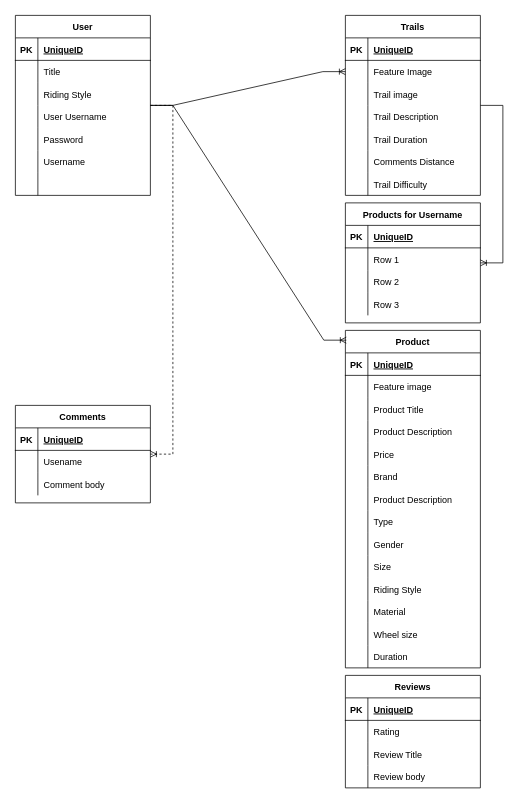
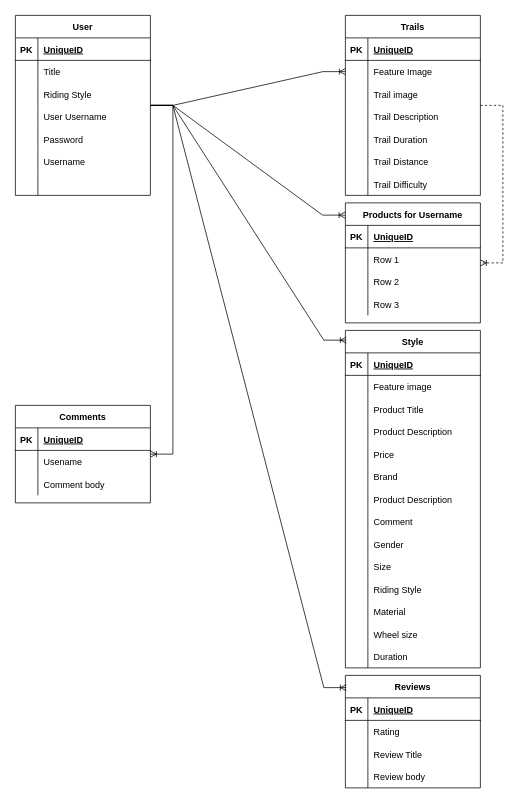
(414, 162) -> (404, 162)
none -> (259, 168)
(503, 184) -> (503, 184)
(173, 295) -> (173, 295)
(413, 342) -> (413, 342)
none -> (252, 412)
(384, 522) -> (391, 522)
